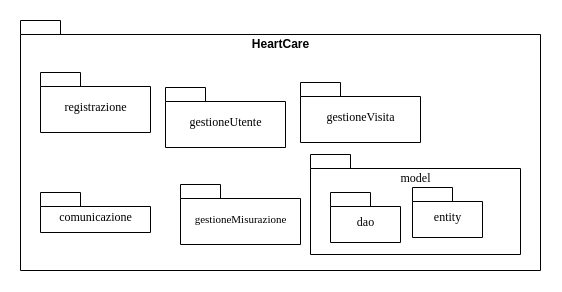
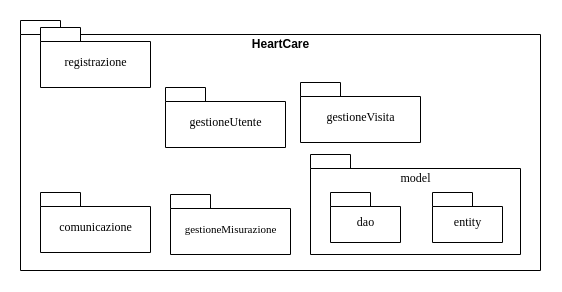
(96, 103) -> (96, 58)
(96, 213) -> (96, 223)
(448, 213) -> (468, 218)
(241, 215) -> (231, 225)
